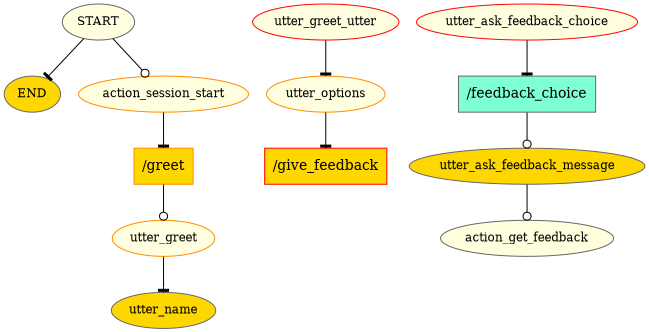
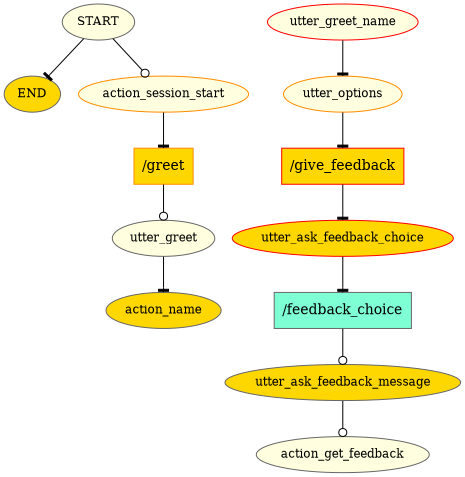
(326, 22) -> (343, 22)
(527, 22) -> (343, 238)
none -> (343, 200)
(164, 238) -> (164, 238)
(164, 310) -> (164, 310)
